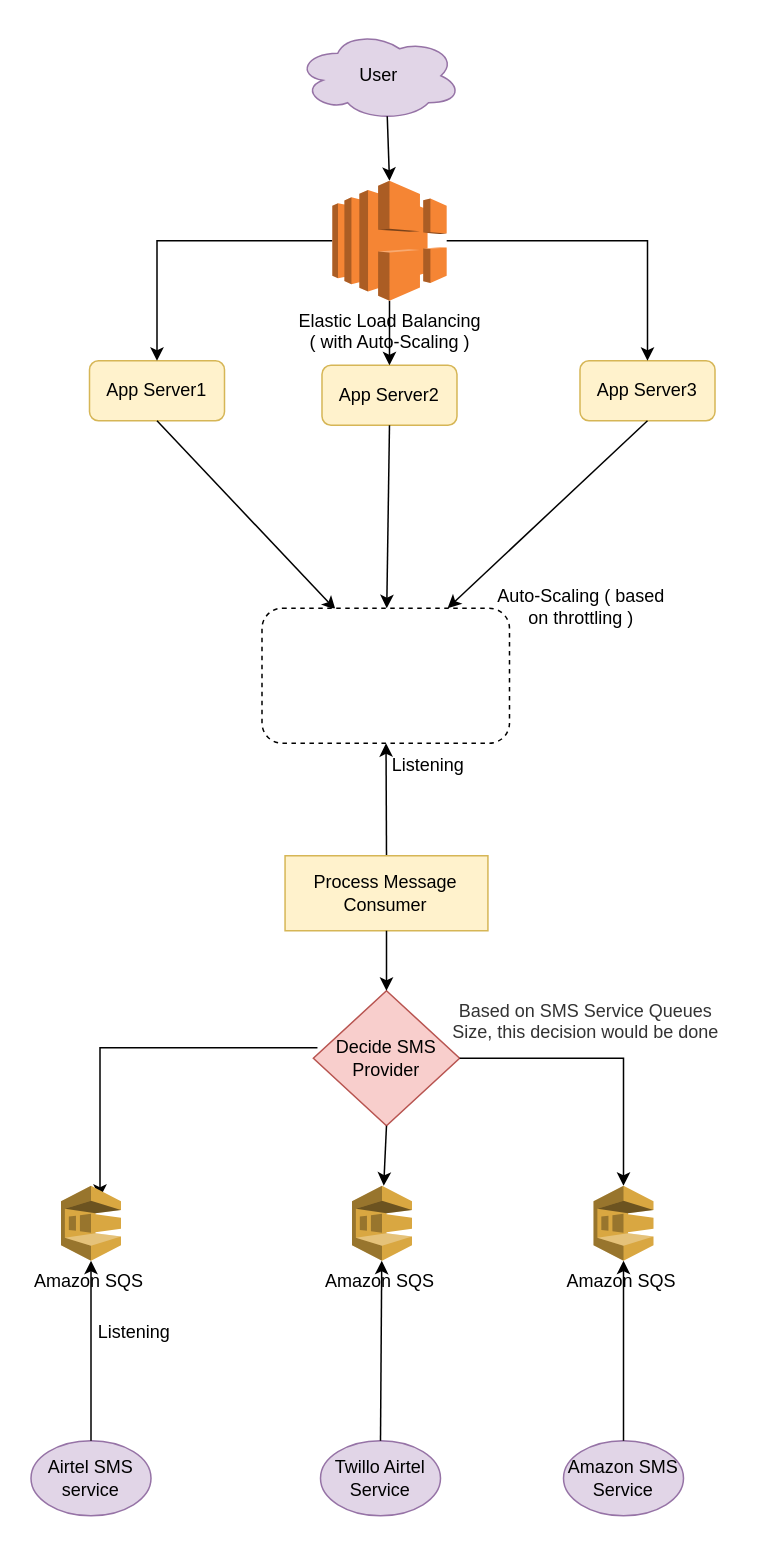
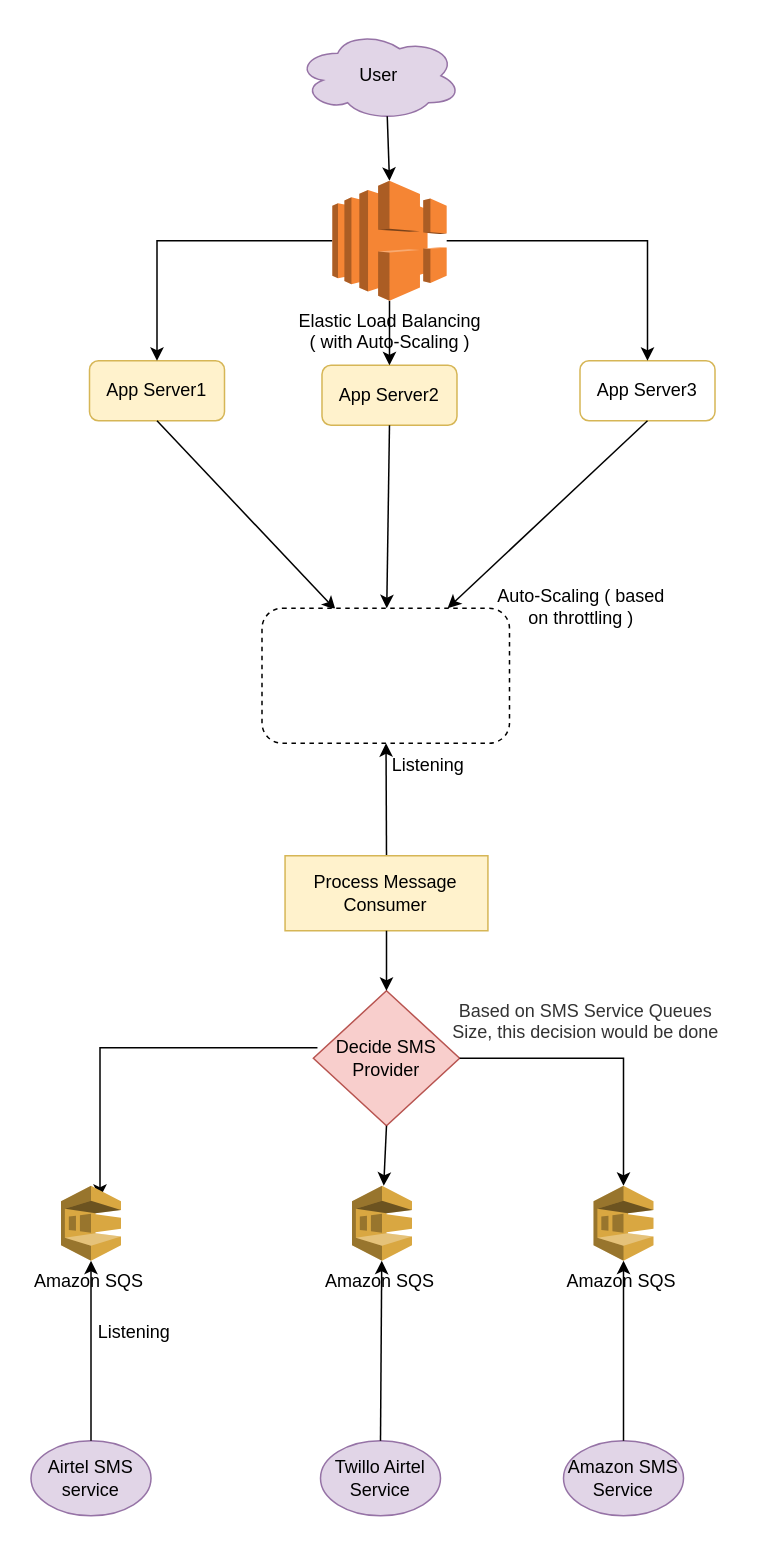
(647, 391) -> (647, 391)
